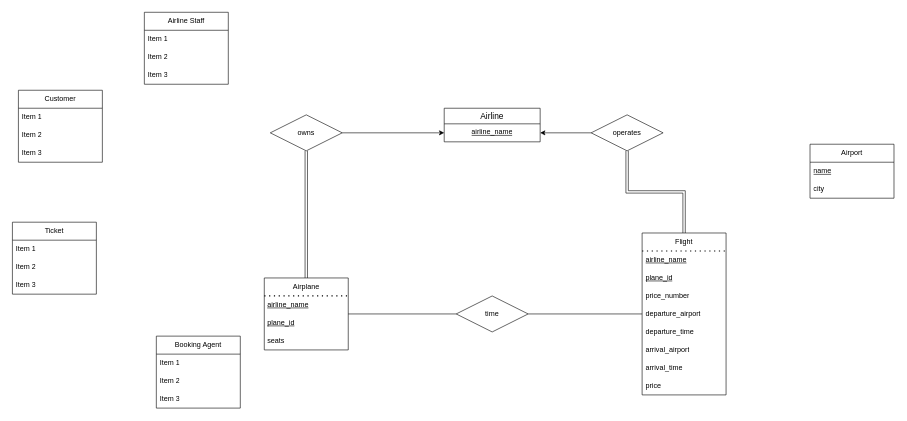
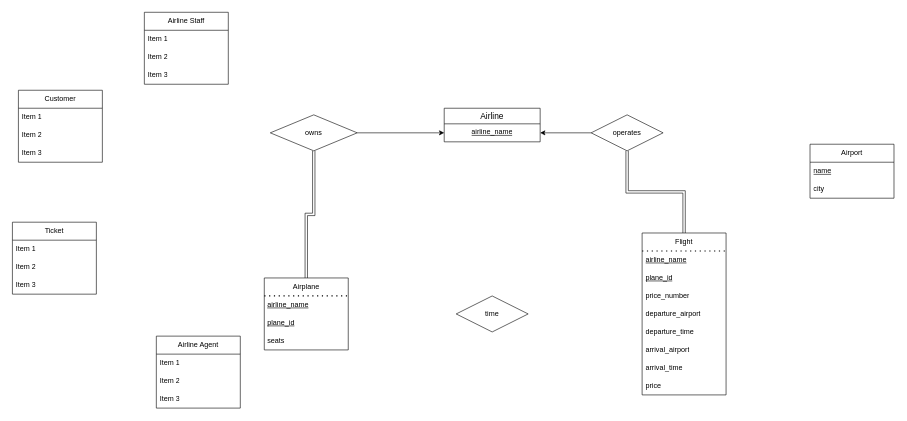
(306, 133) -> (314, 133)
(403, 314) -> none
(584, 314) -> none
(198, 345) -> (198, 345)
